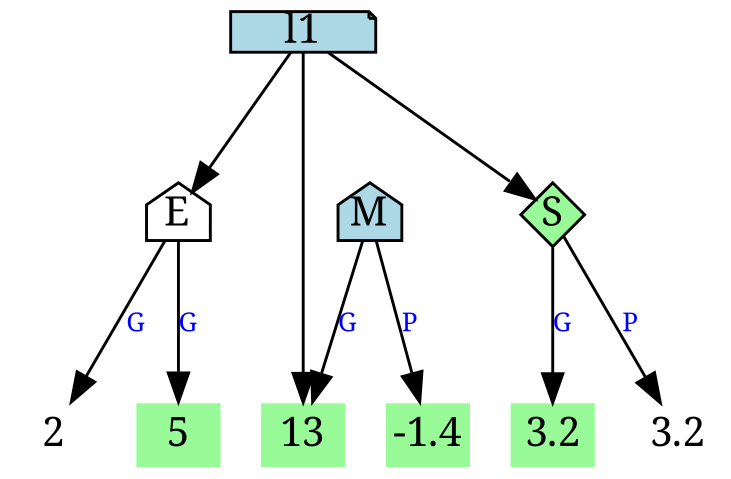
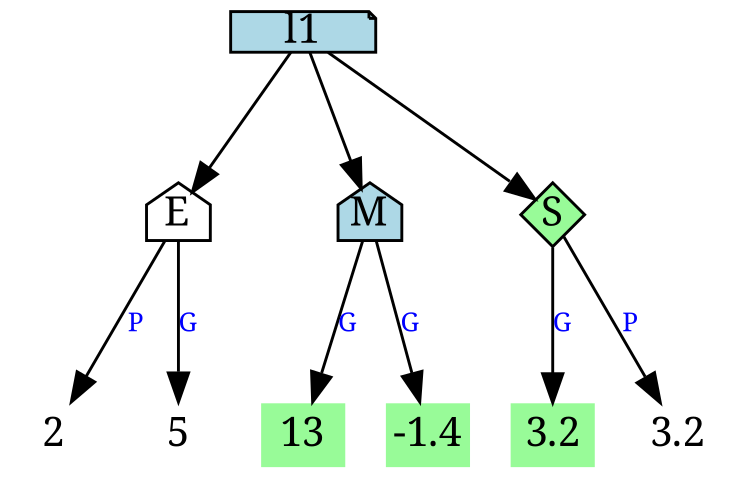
(303, 213) -> (330, 107)
(136, 325) -> (136, 325)
(411, 325) -> (411, 325)
(178, 435) -> (178, 435)
